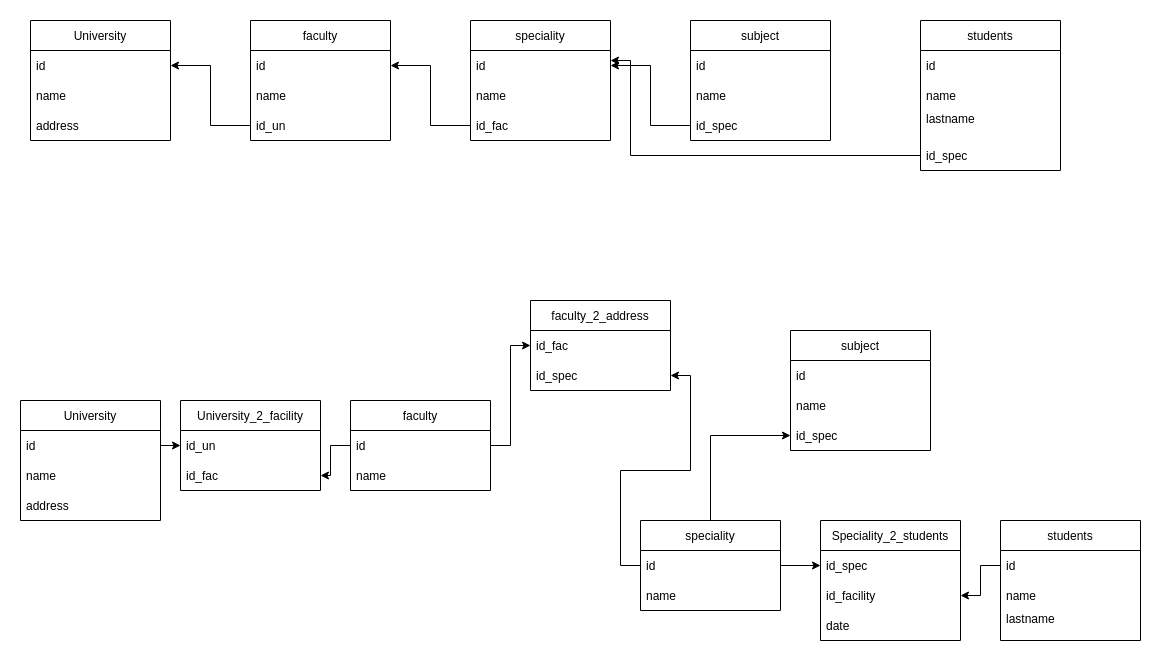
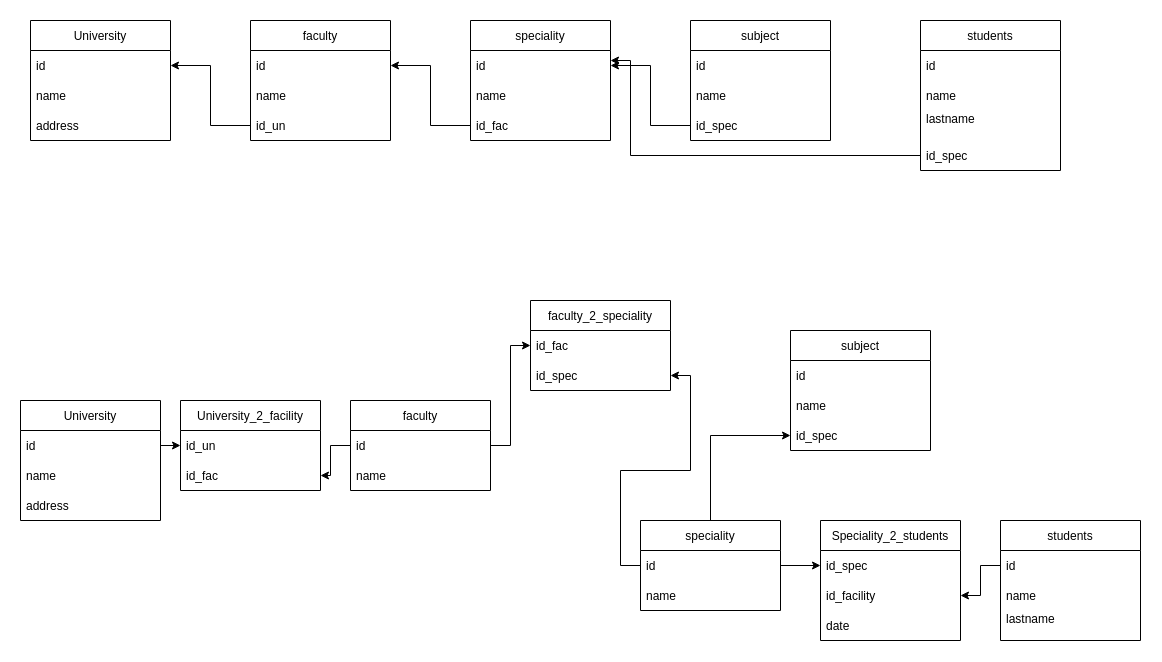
(600, 316) -> (600, 316)
